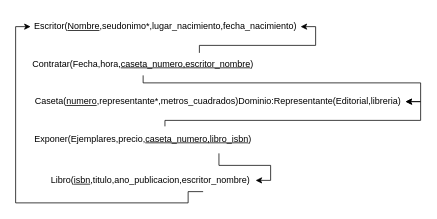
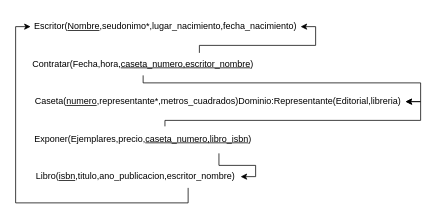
(150, 180) -> (135, 177)
